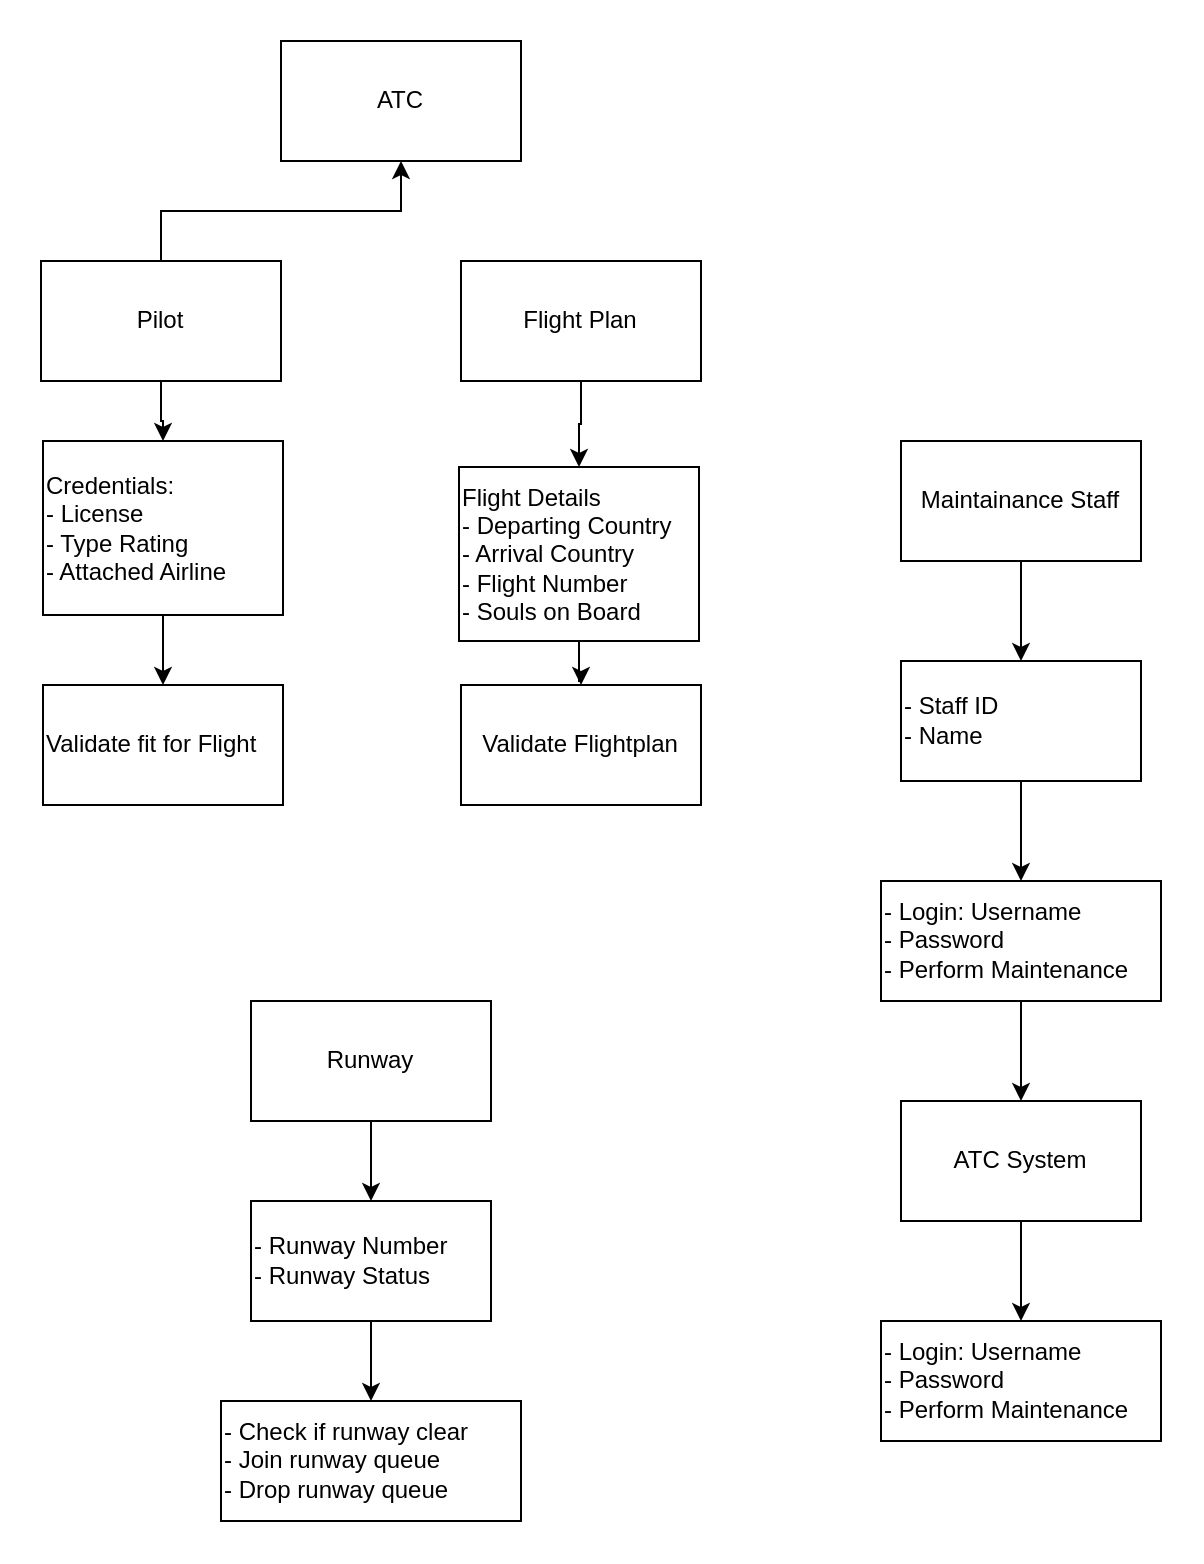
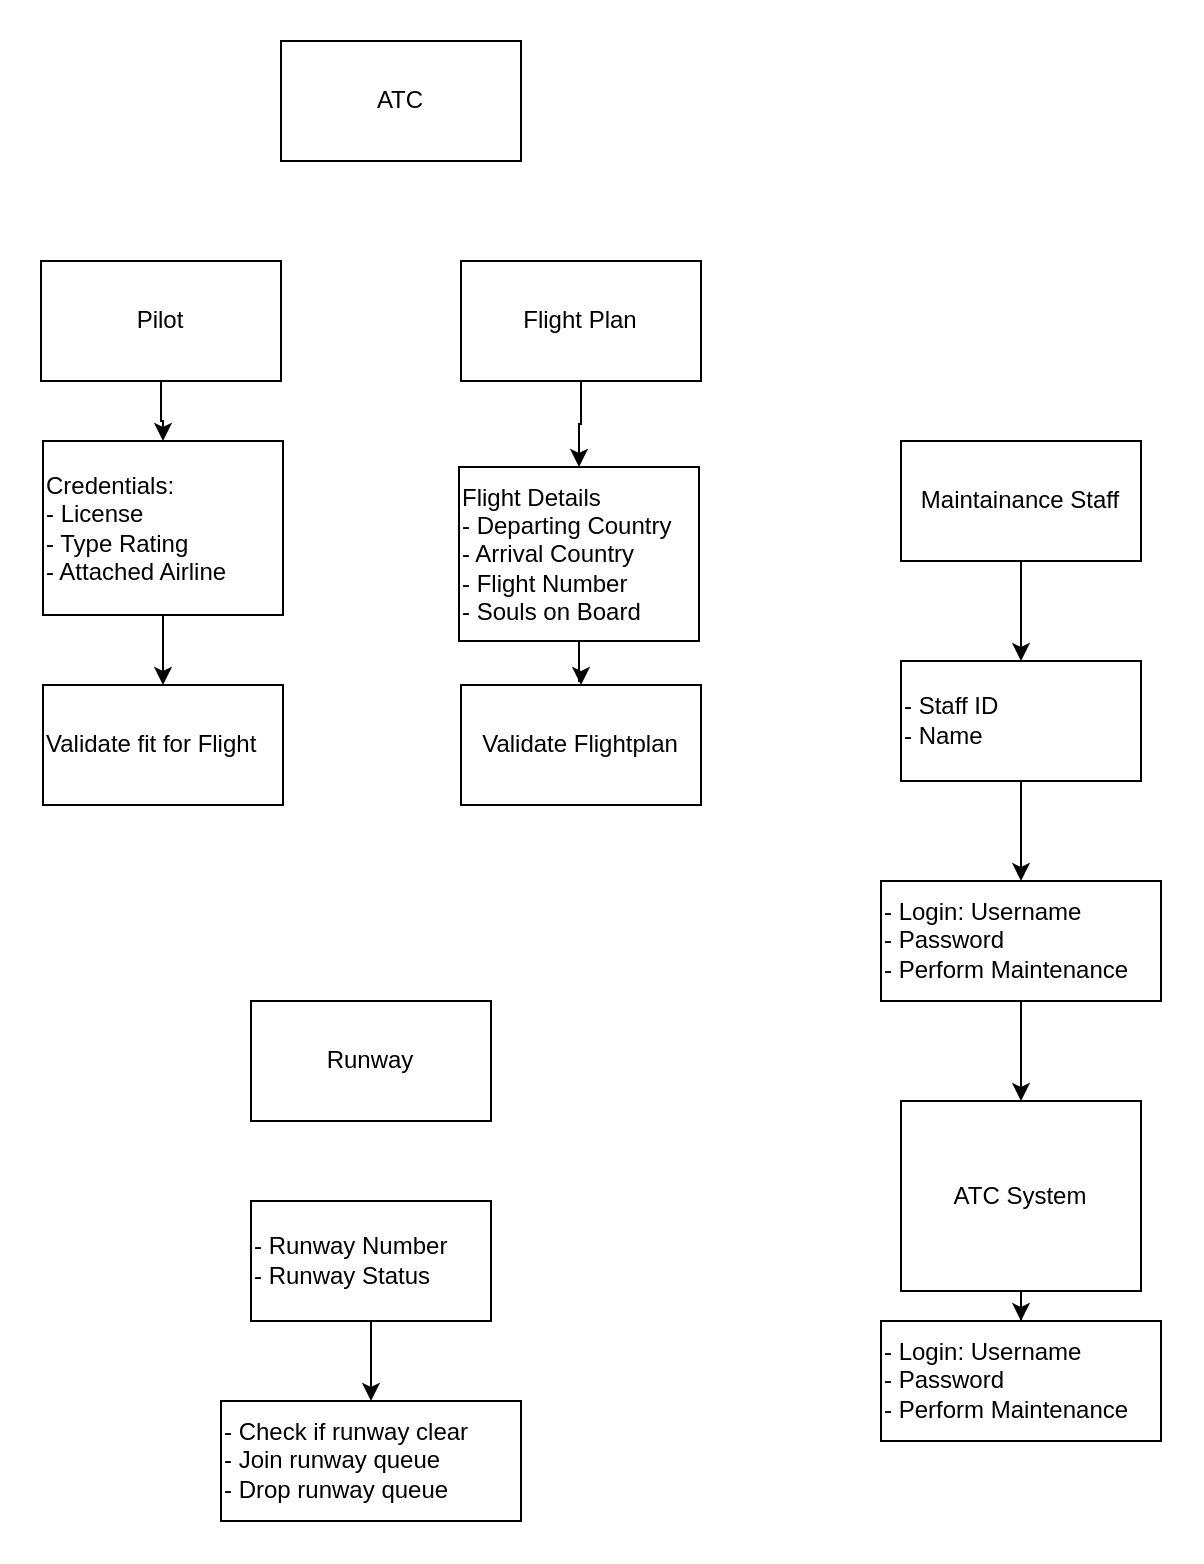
(274, 211) -> none
(371, 1154) -> none
(1021, 1161) -> (1021, 1196)
